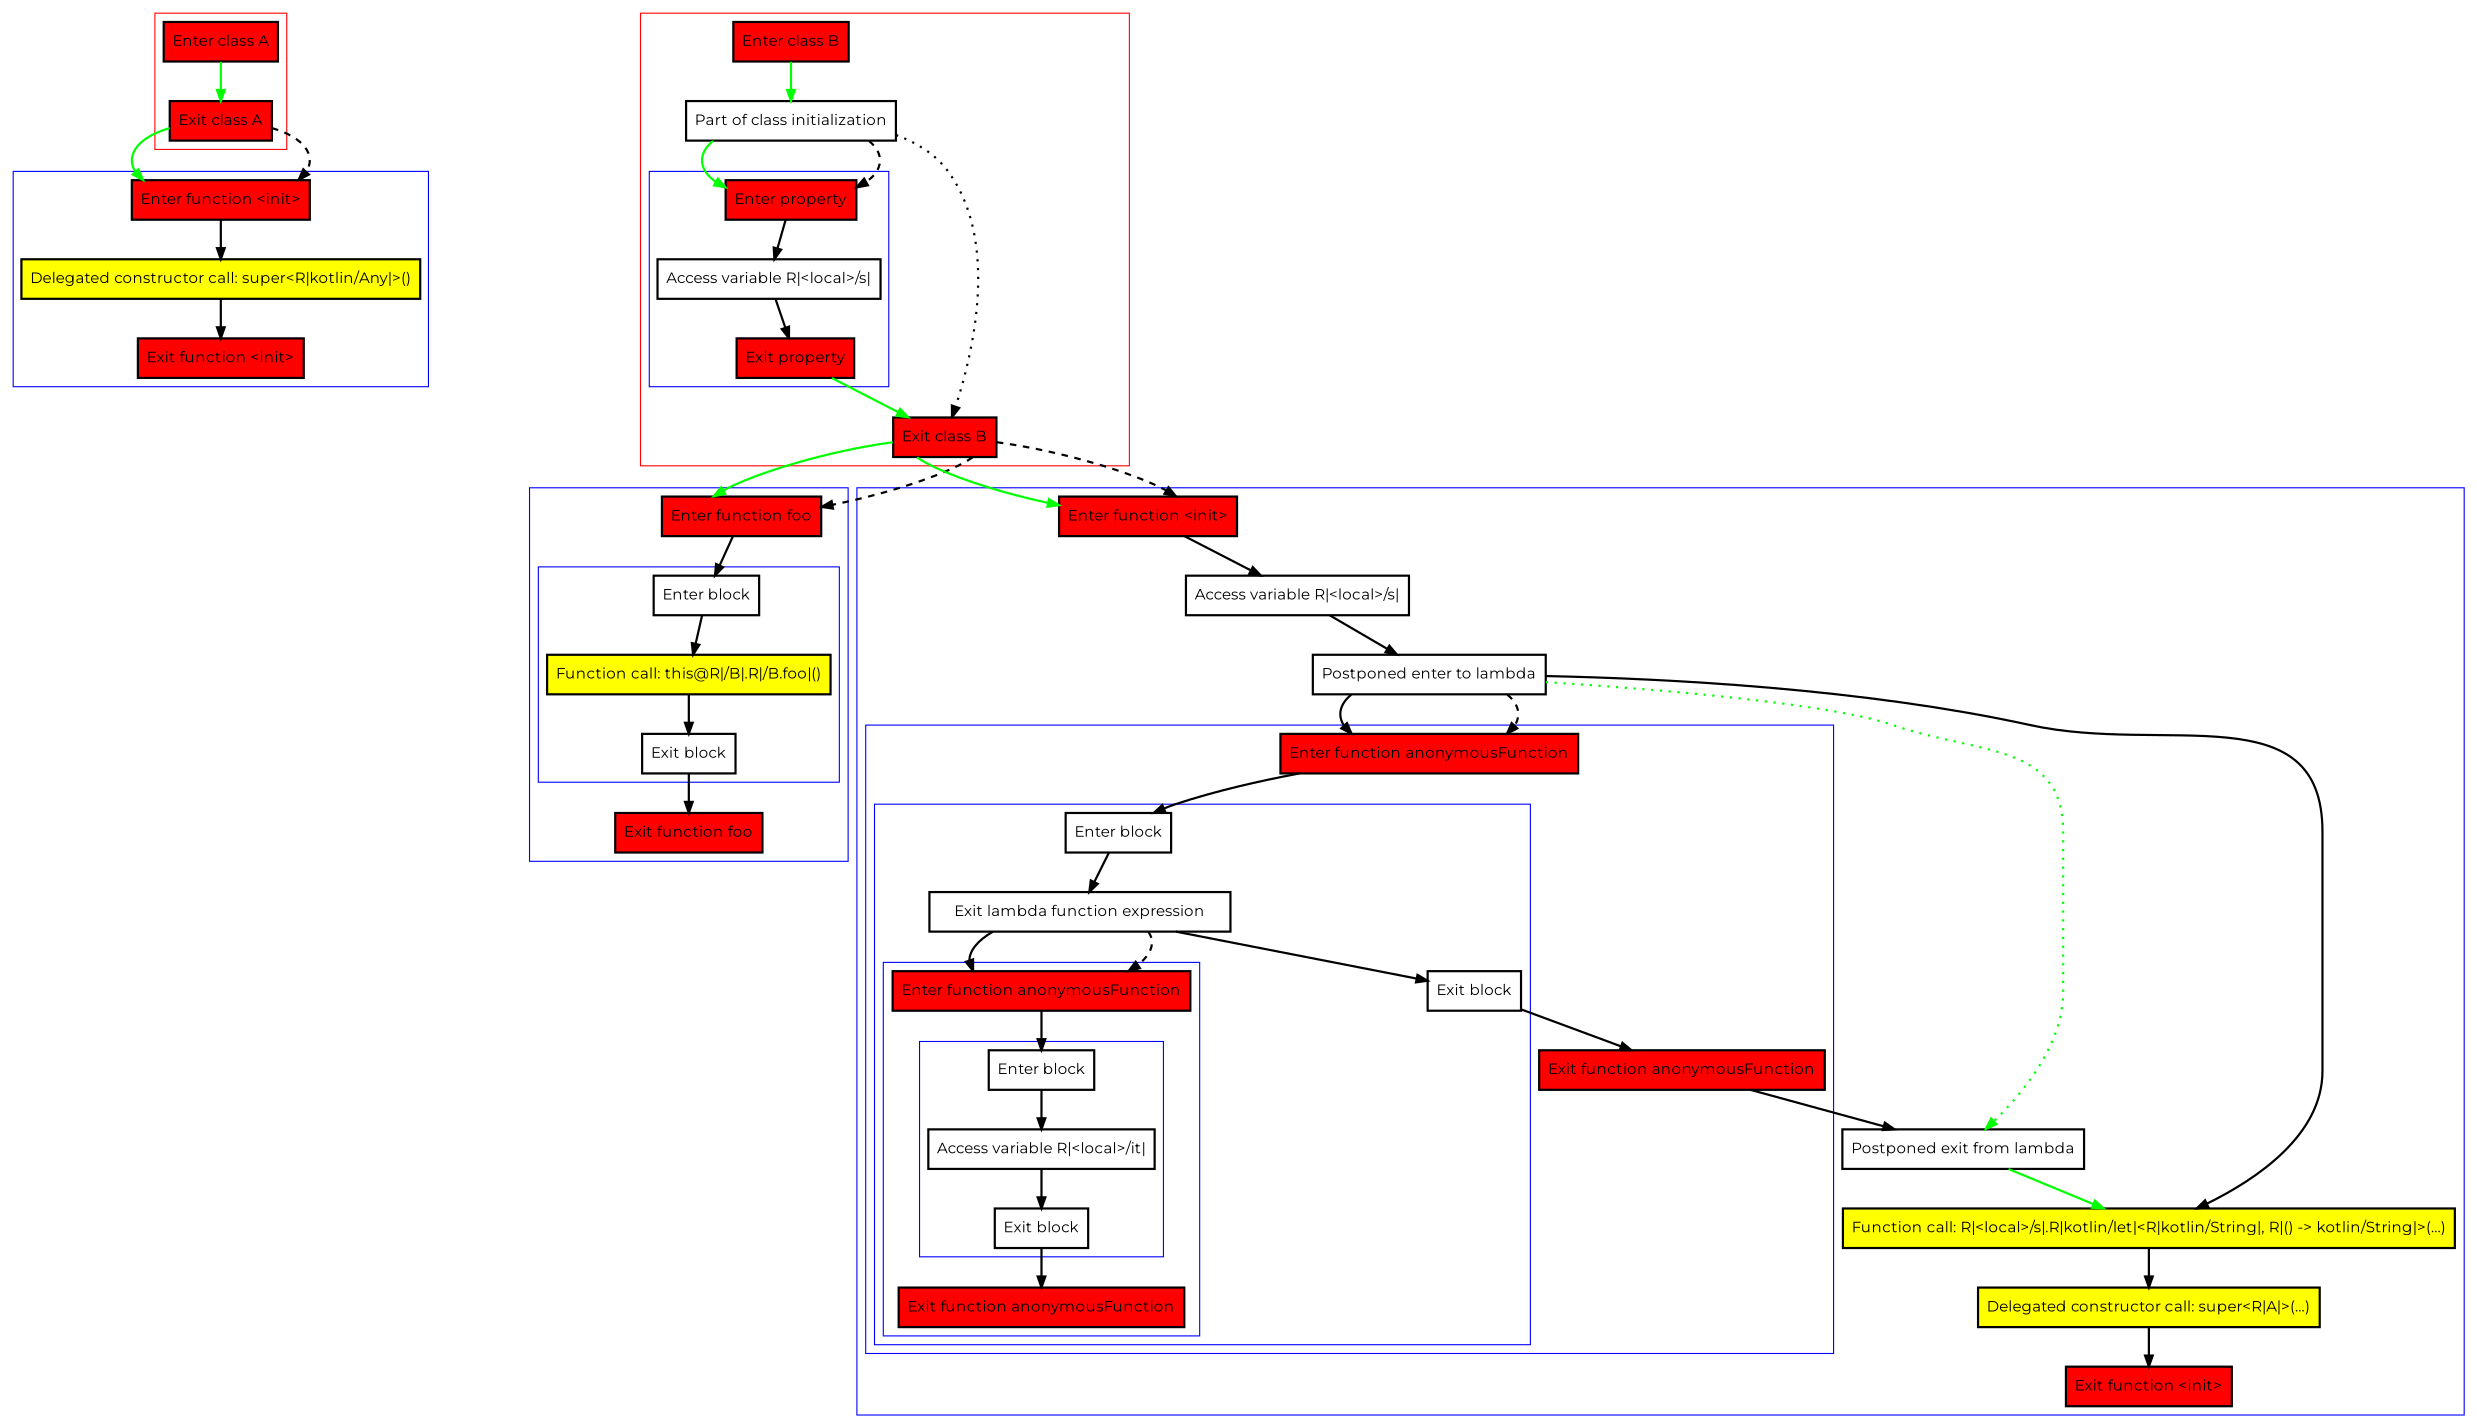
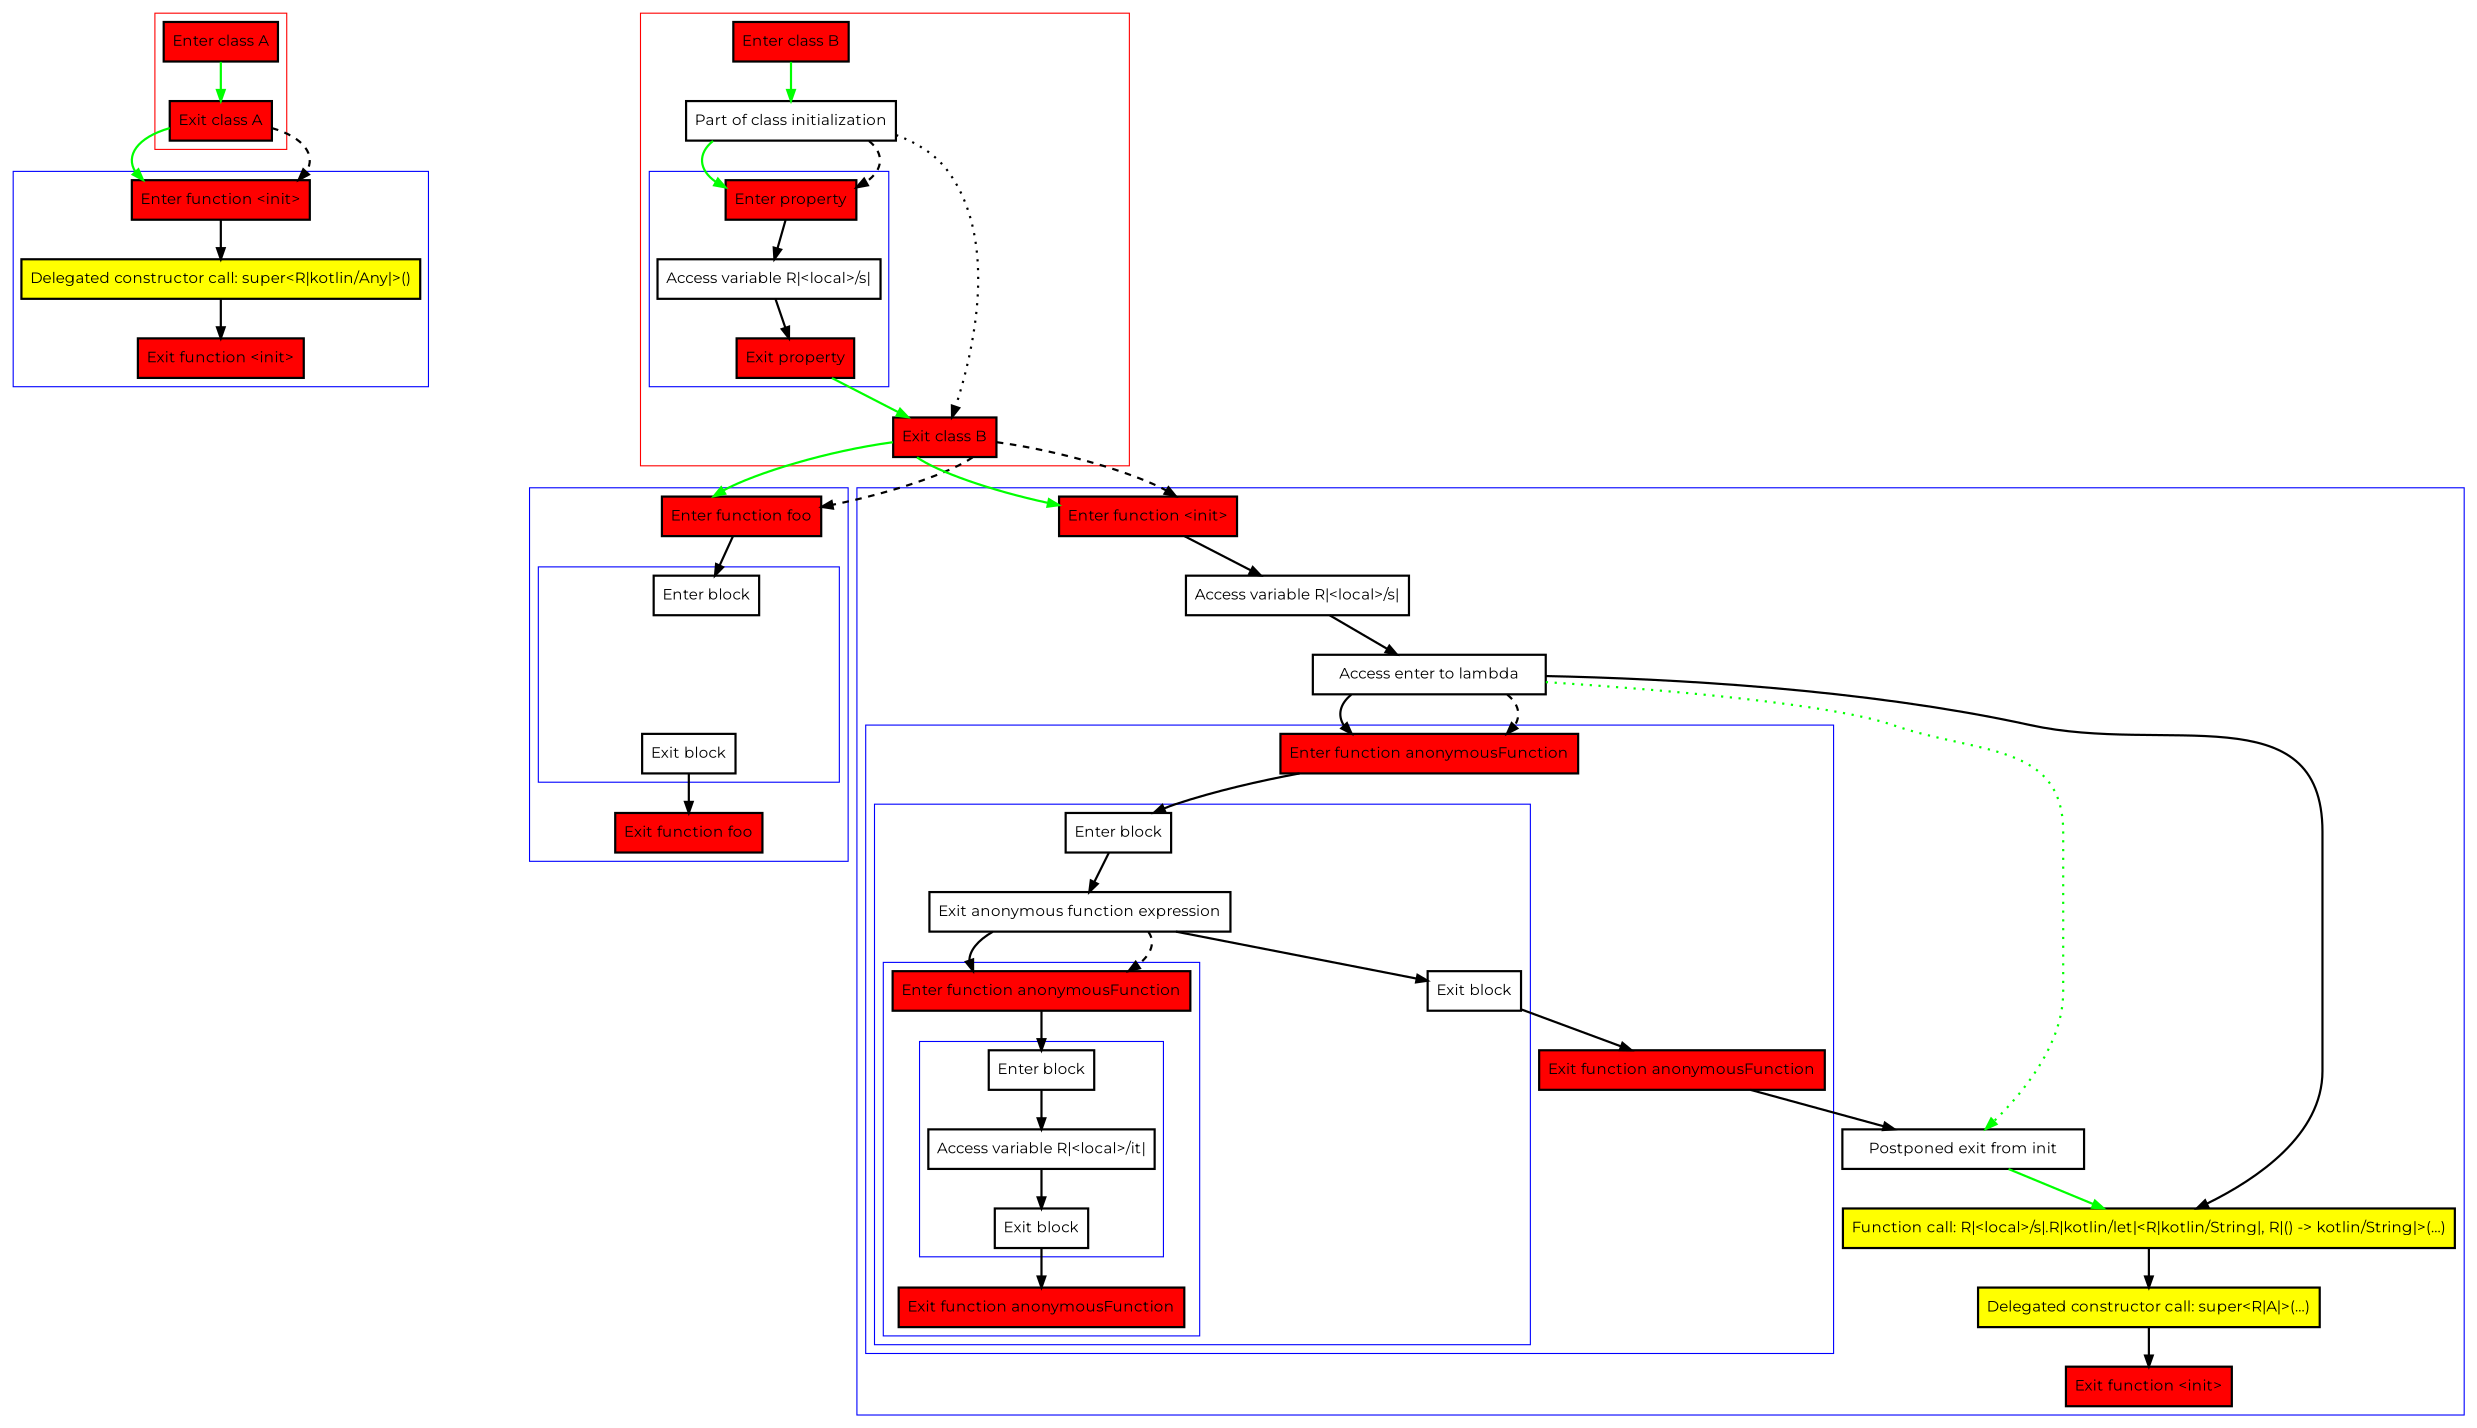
(689, 675) -> none
(1429, 675) -> (1429, 675)
(1080, 912) -> (1080, 912)
(1963, 1149) -> (1963, 1149)
